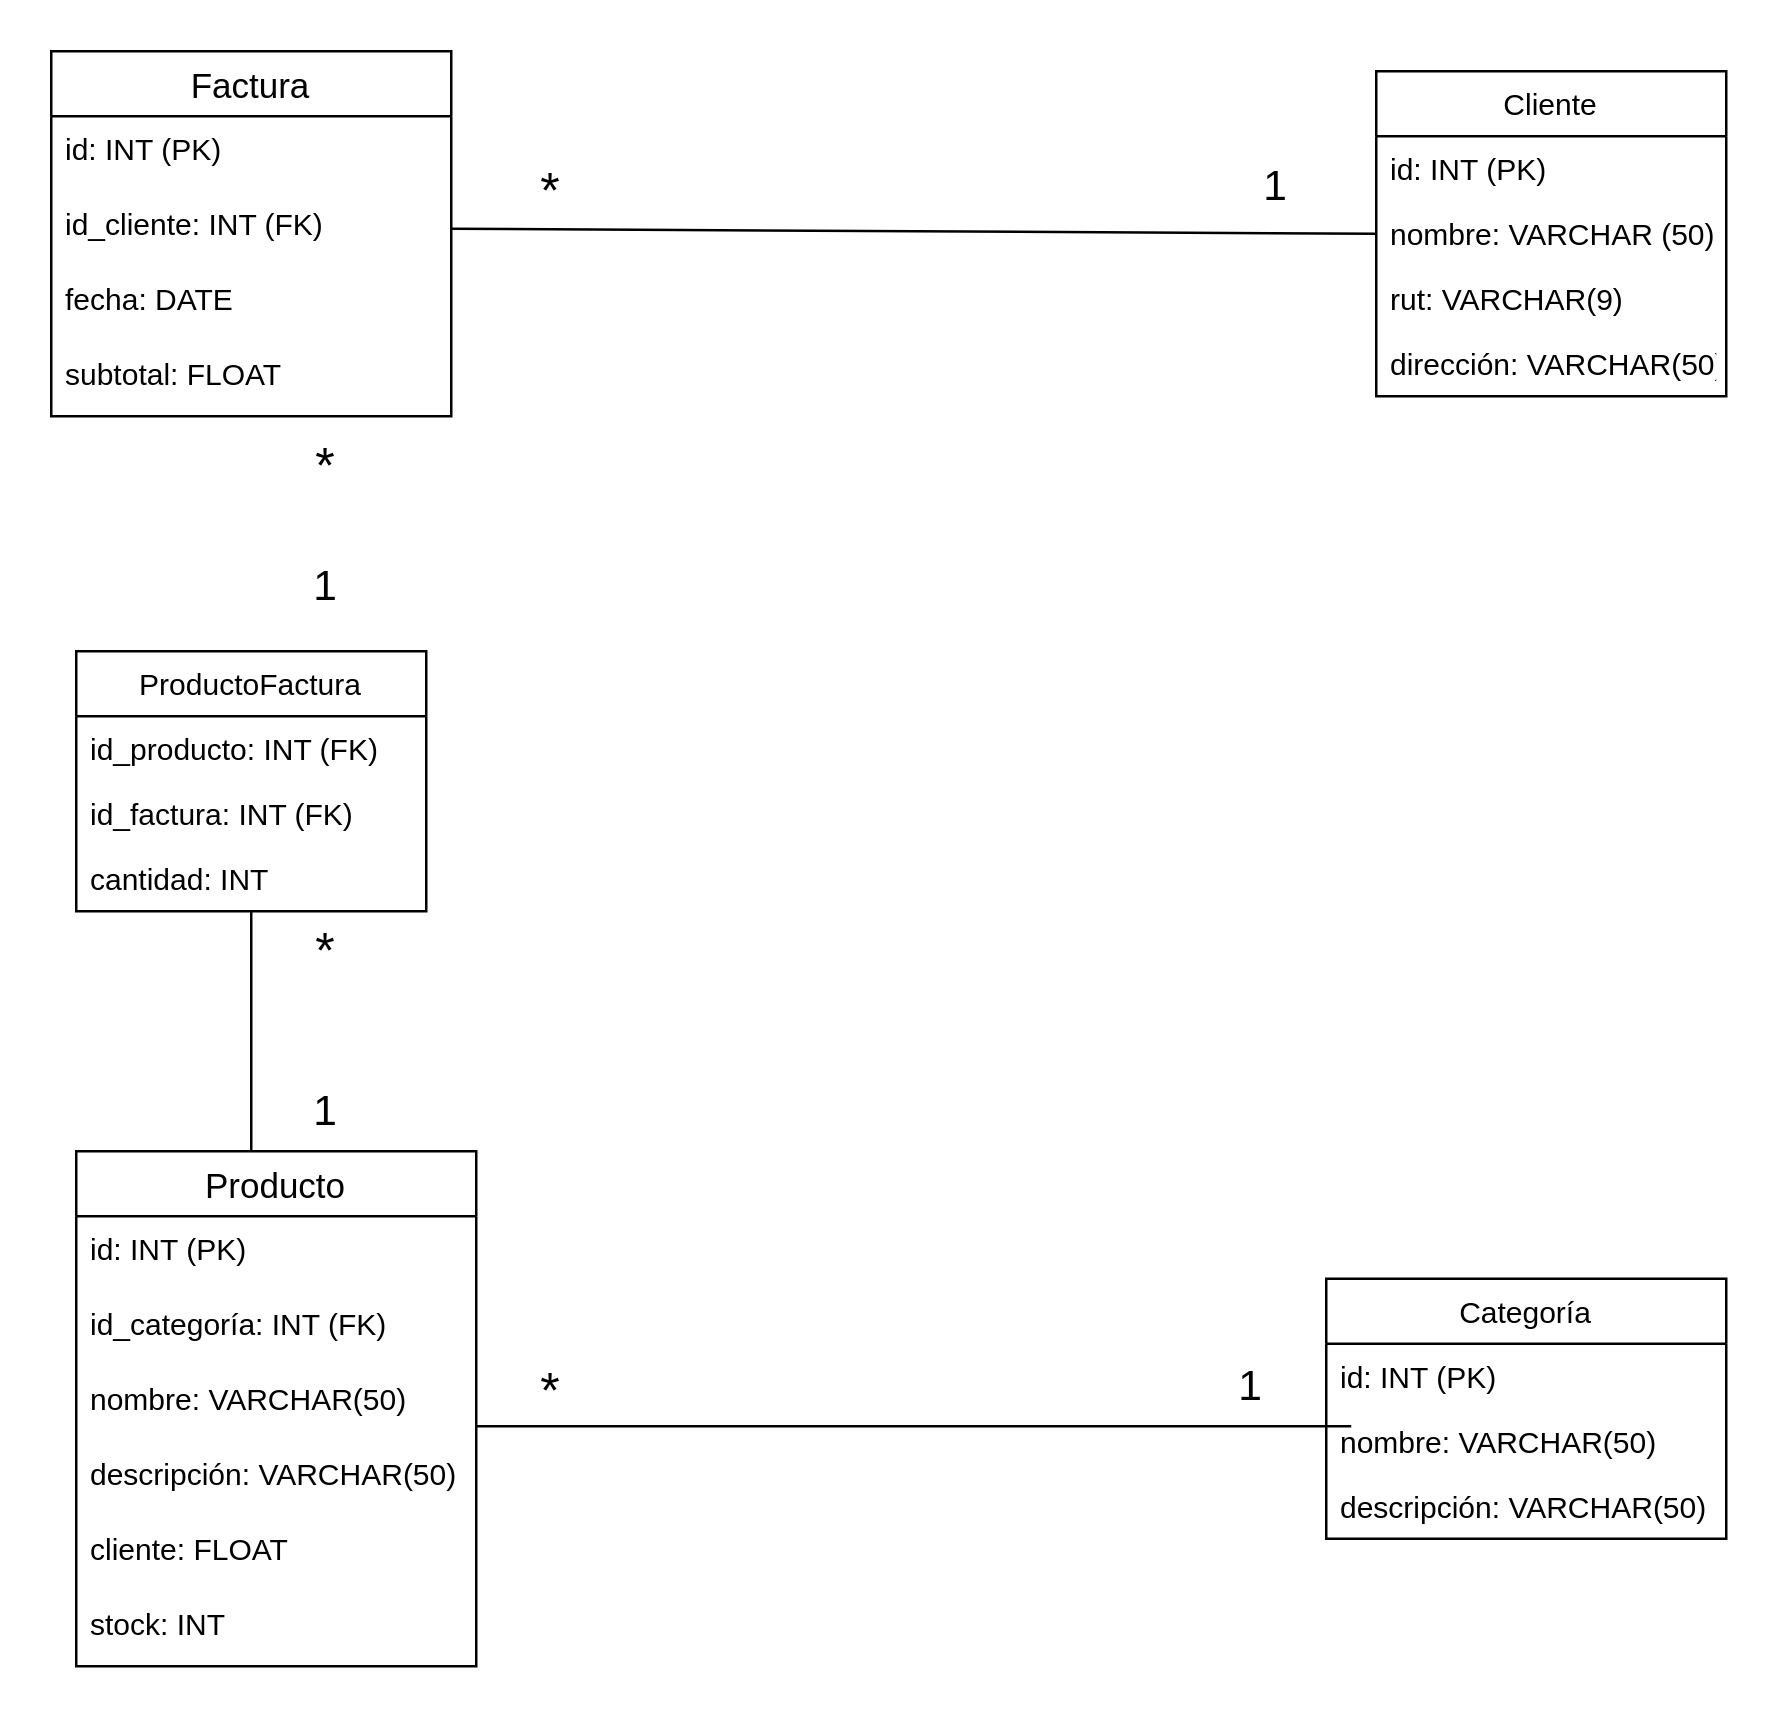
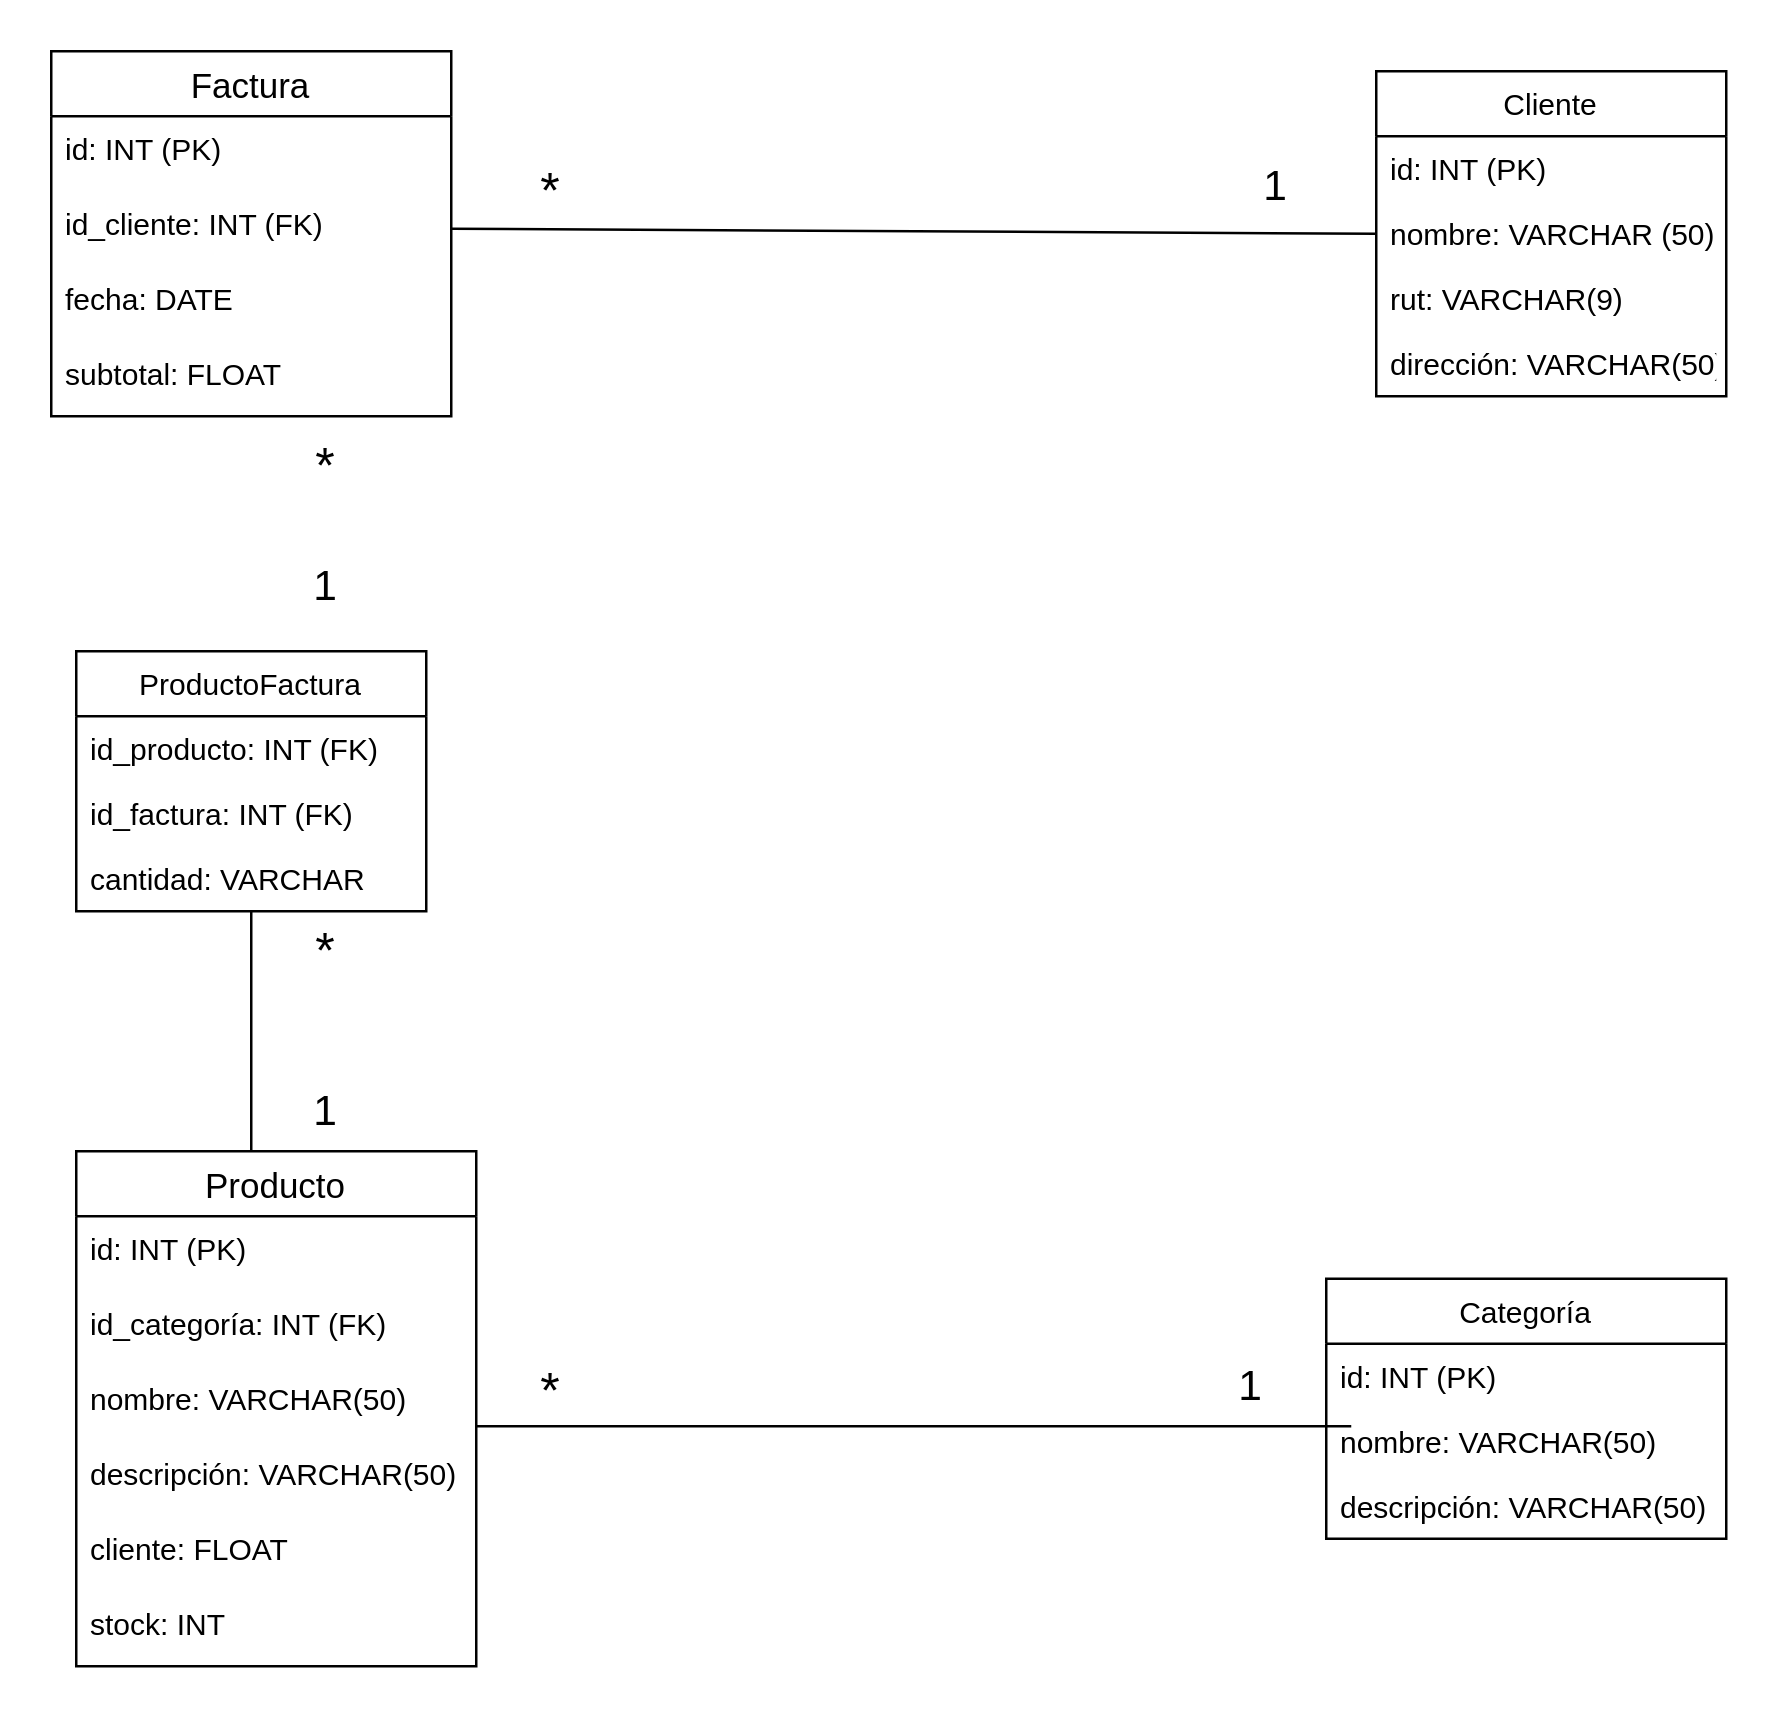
(188, 880) -> (221, 880)
